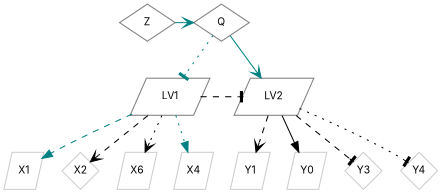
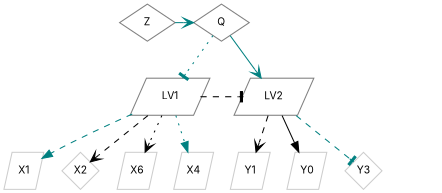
(323, 137) -> (323, 137)
(419, 171) -> none
